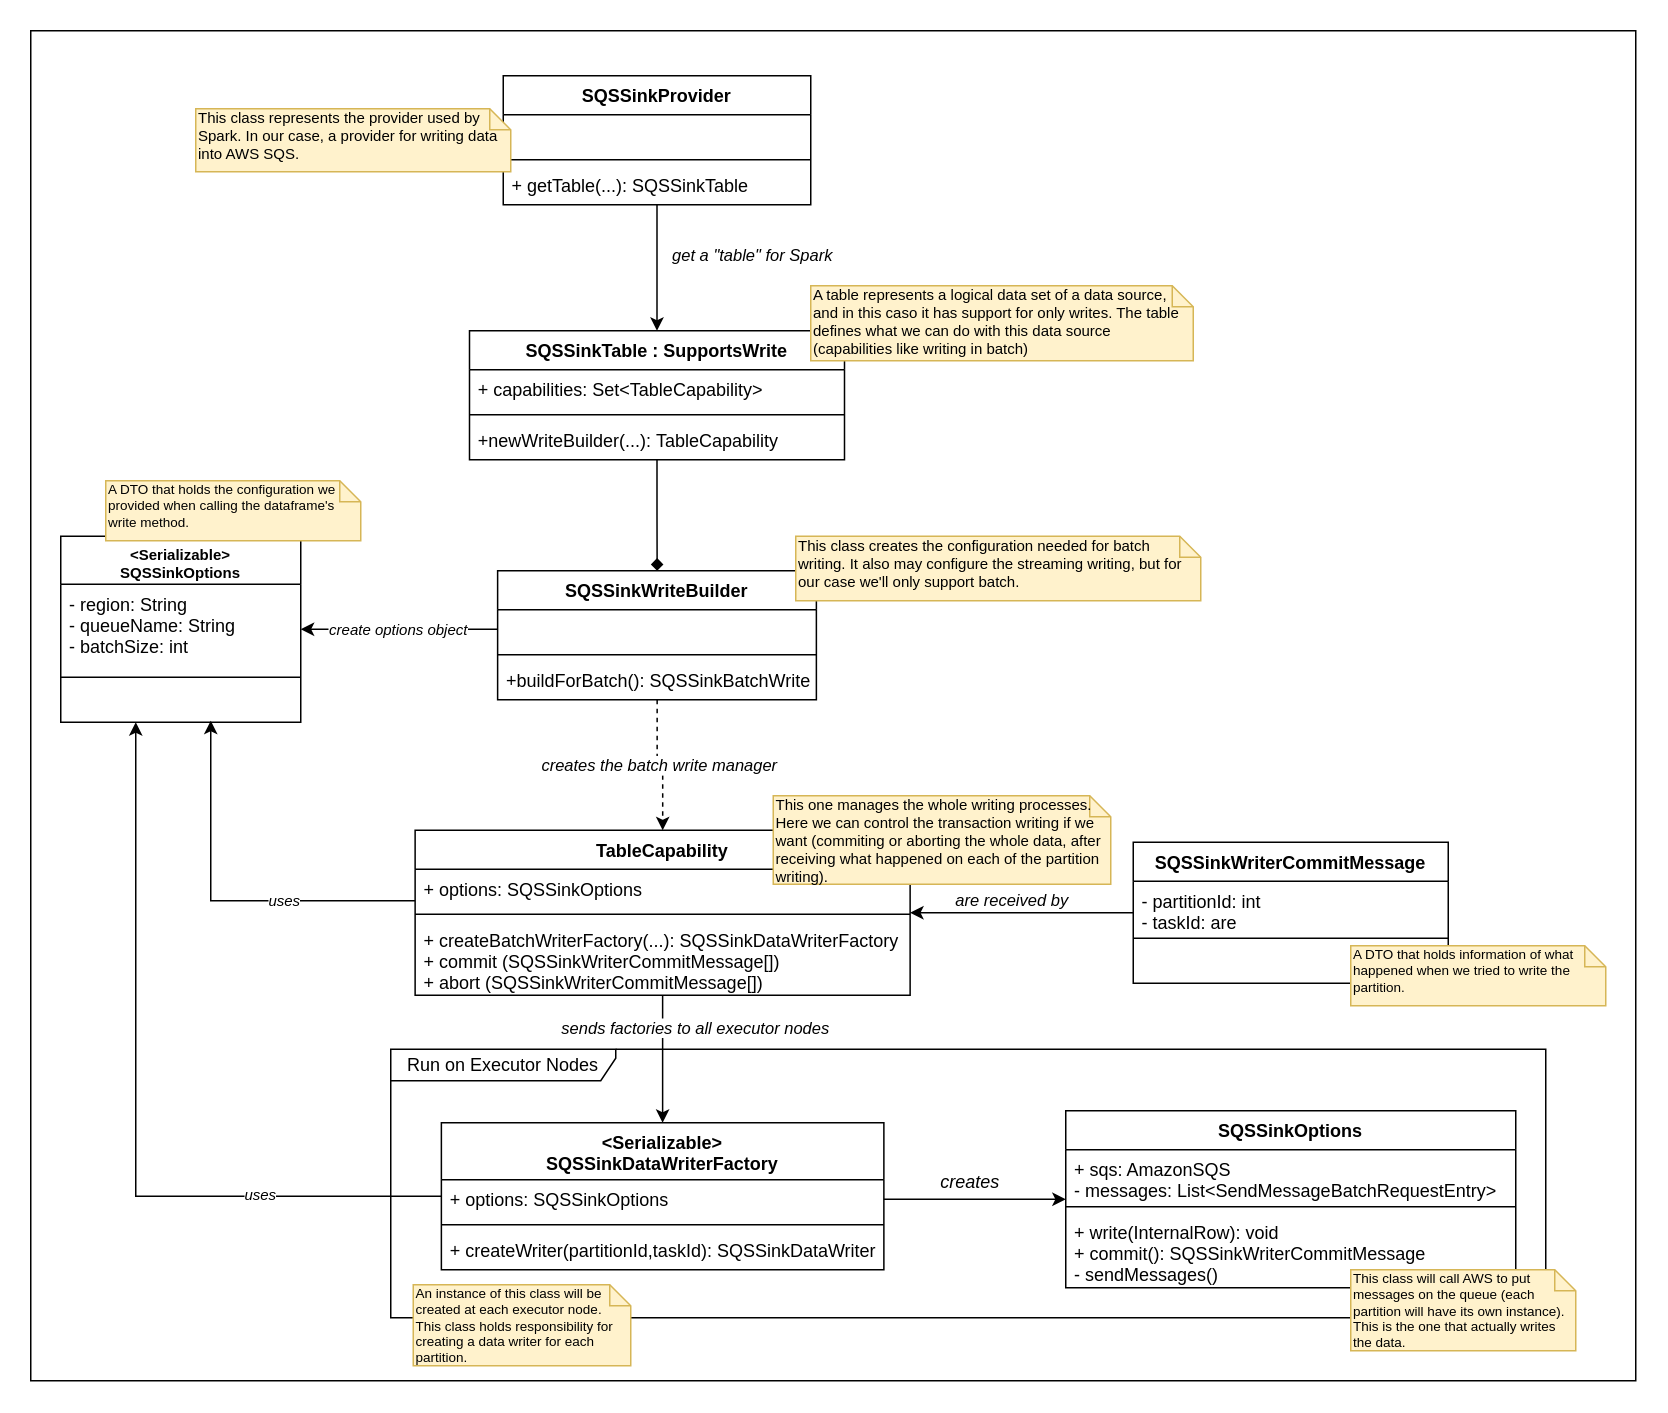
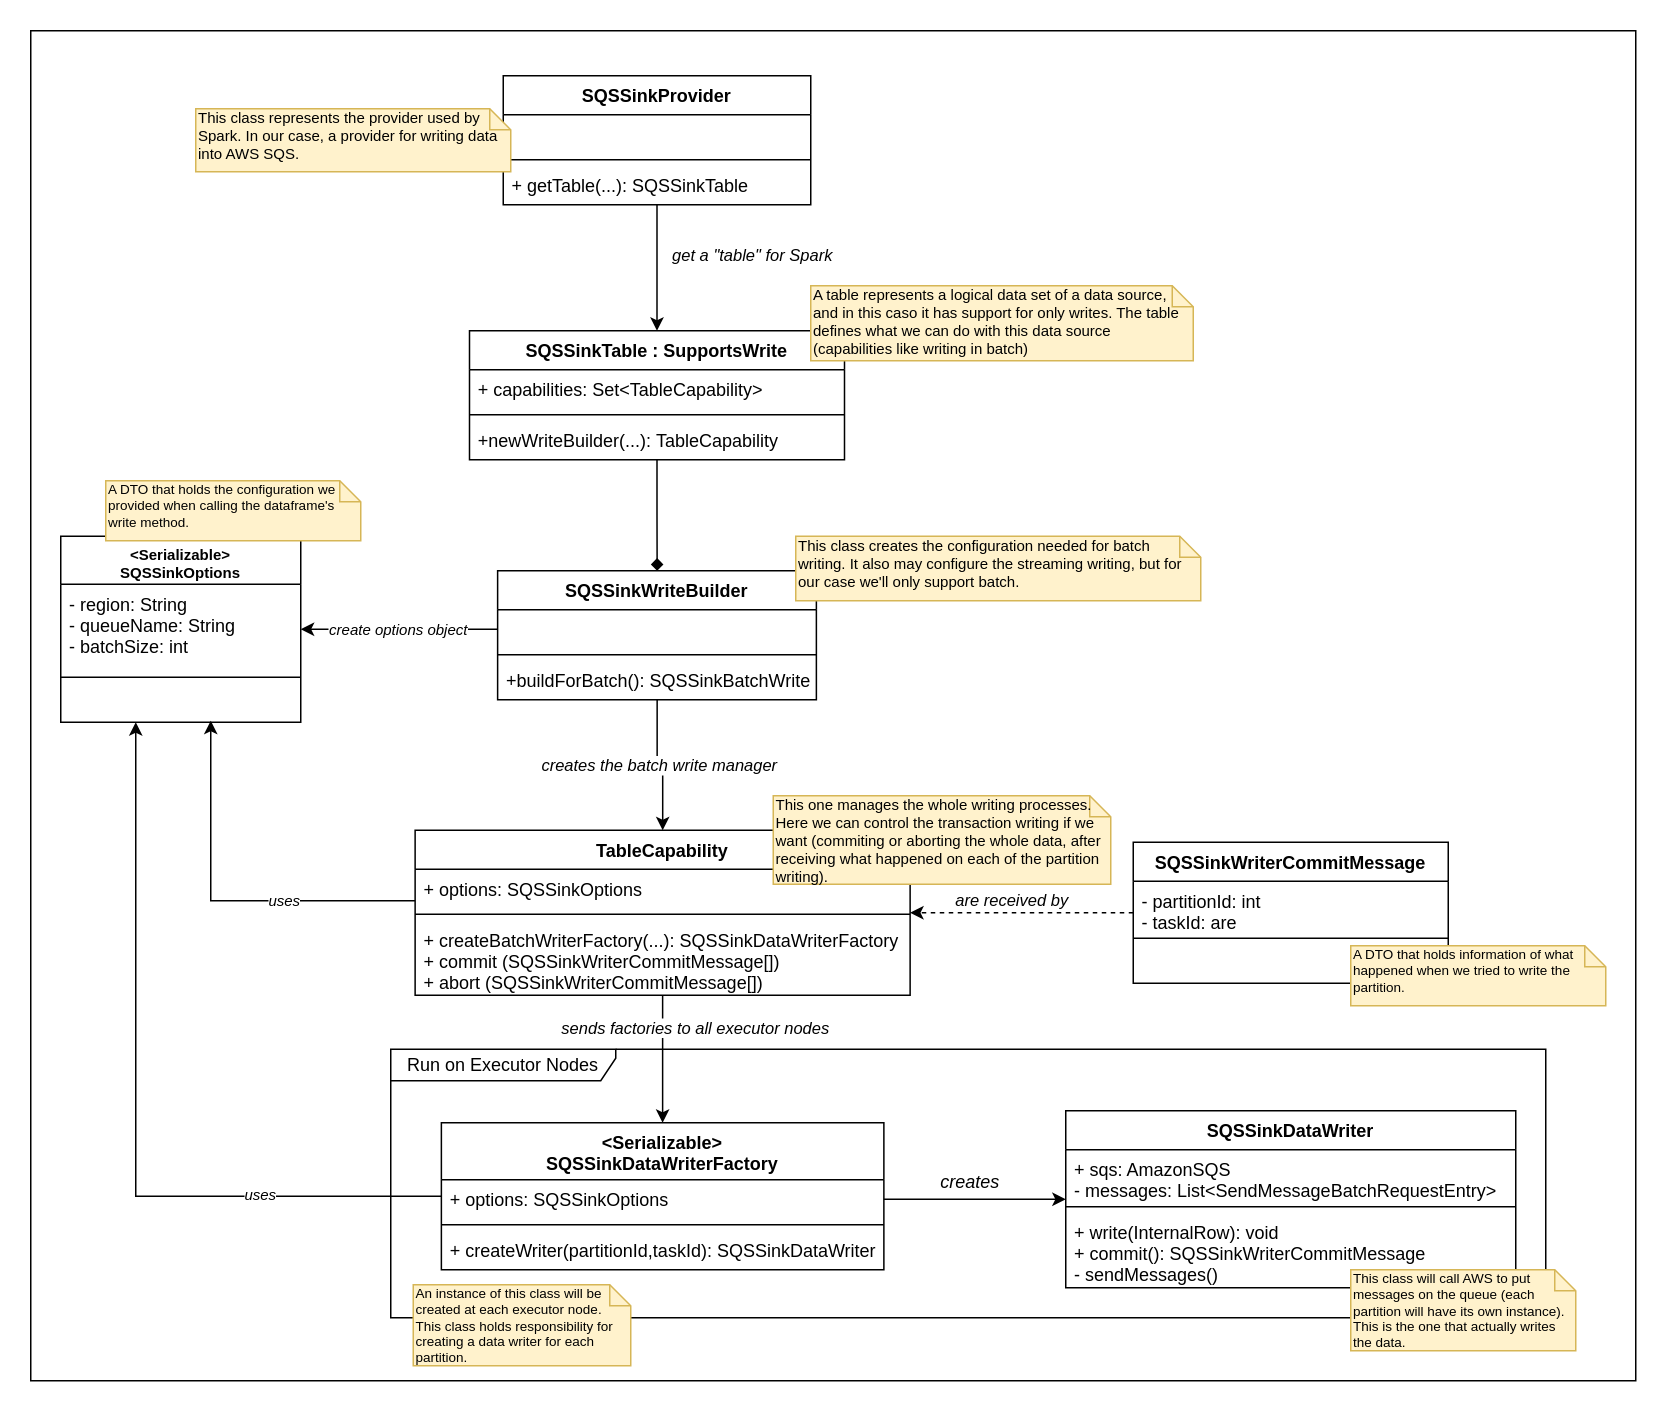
(657, 728) -> (657, 728)
(1025, 913) -> (1025, 913)
(1290, 1131) -> (1290, 1131)
